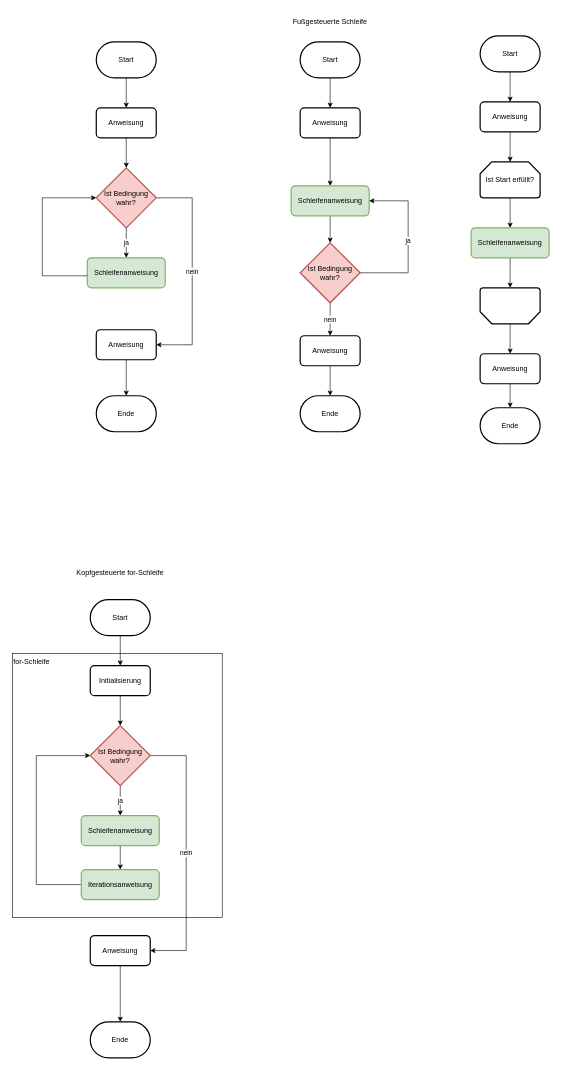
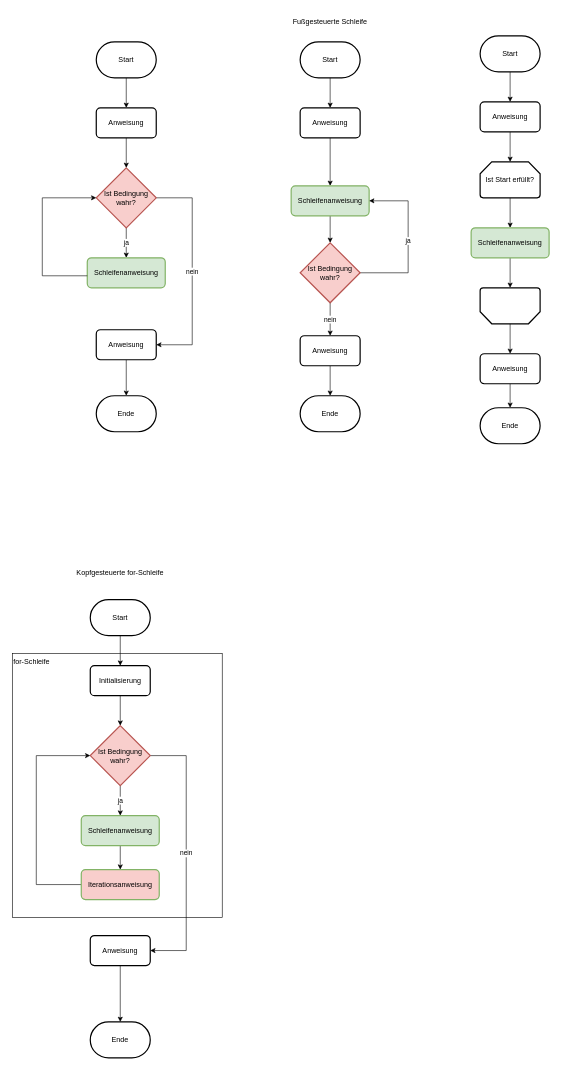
(120, 885) -> (120, 885)
